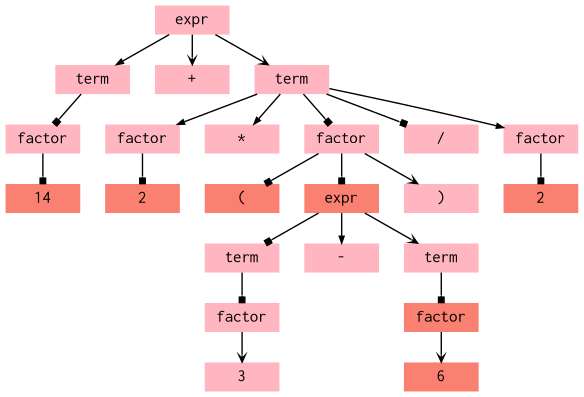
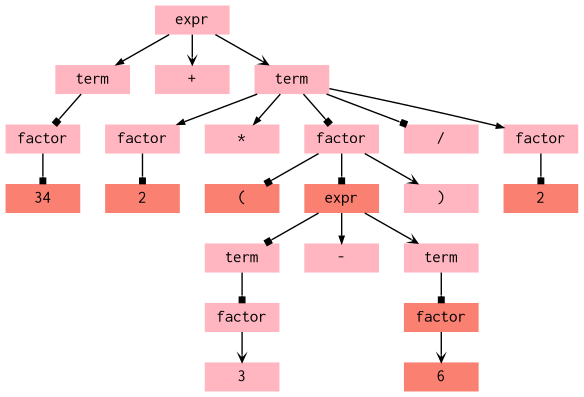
(43, 199) -> (43, 199)
